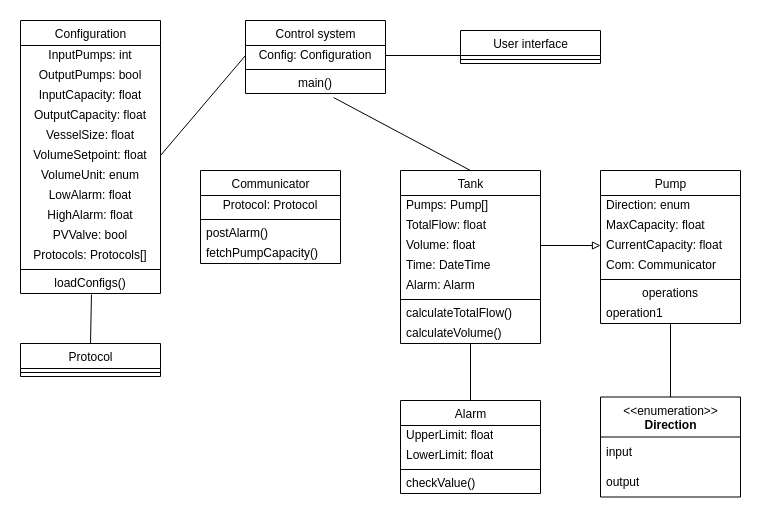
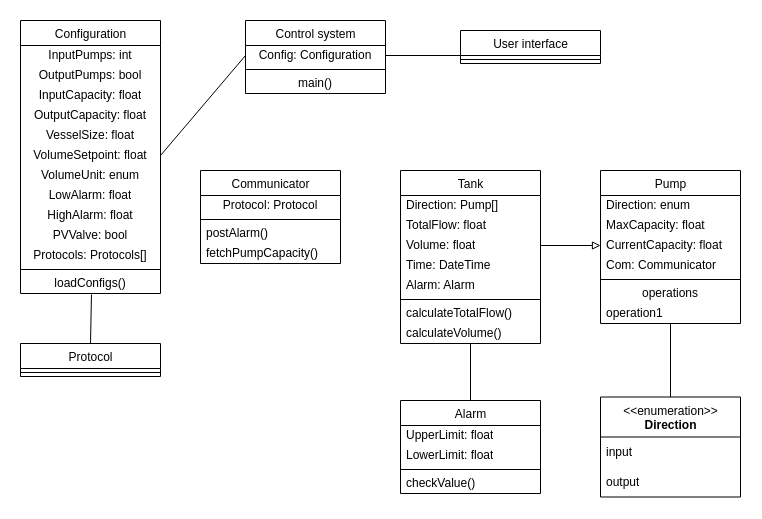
(402, 134) -> none
(447, 206) -> (457, 206)
